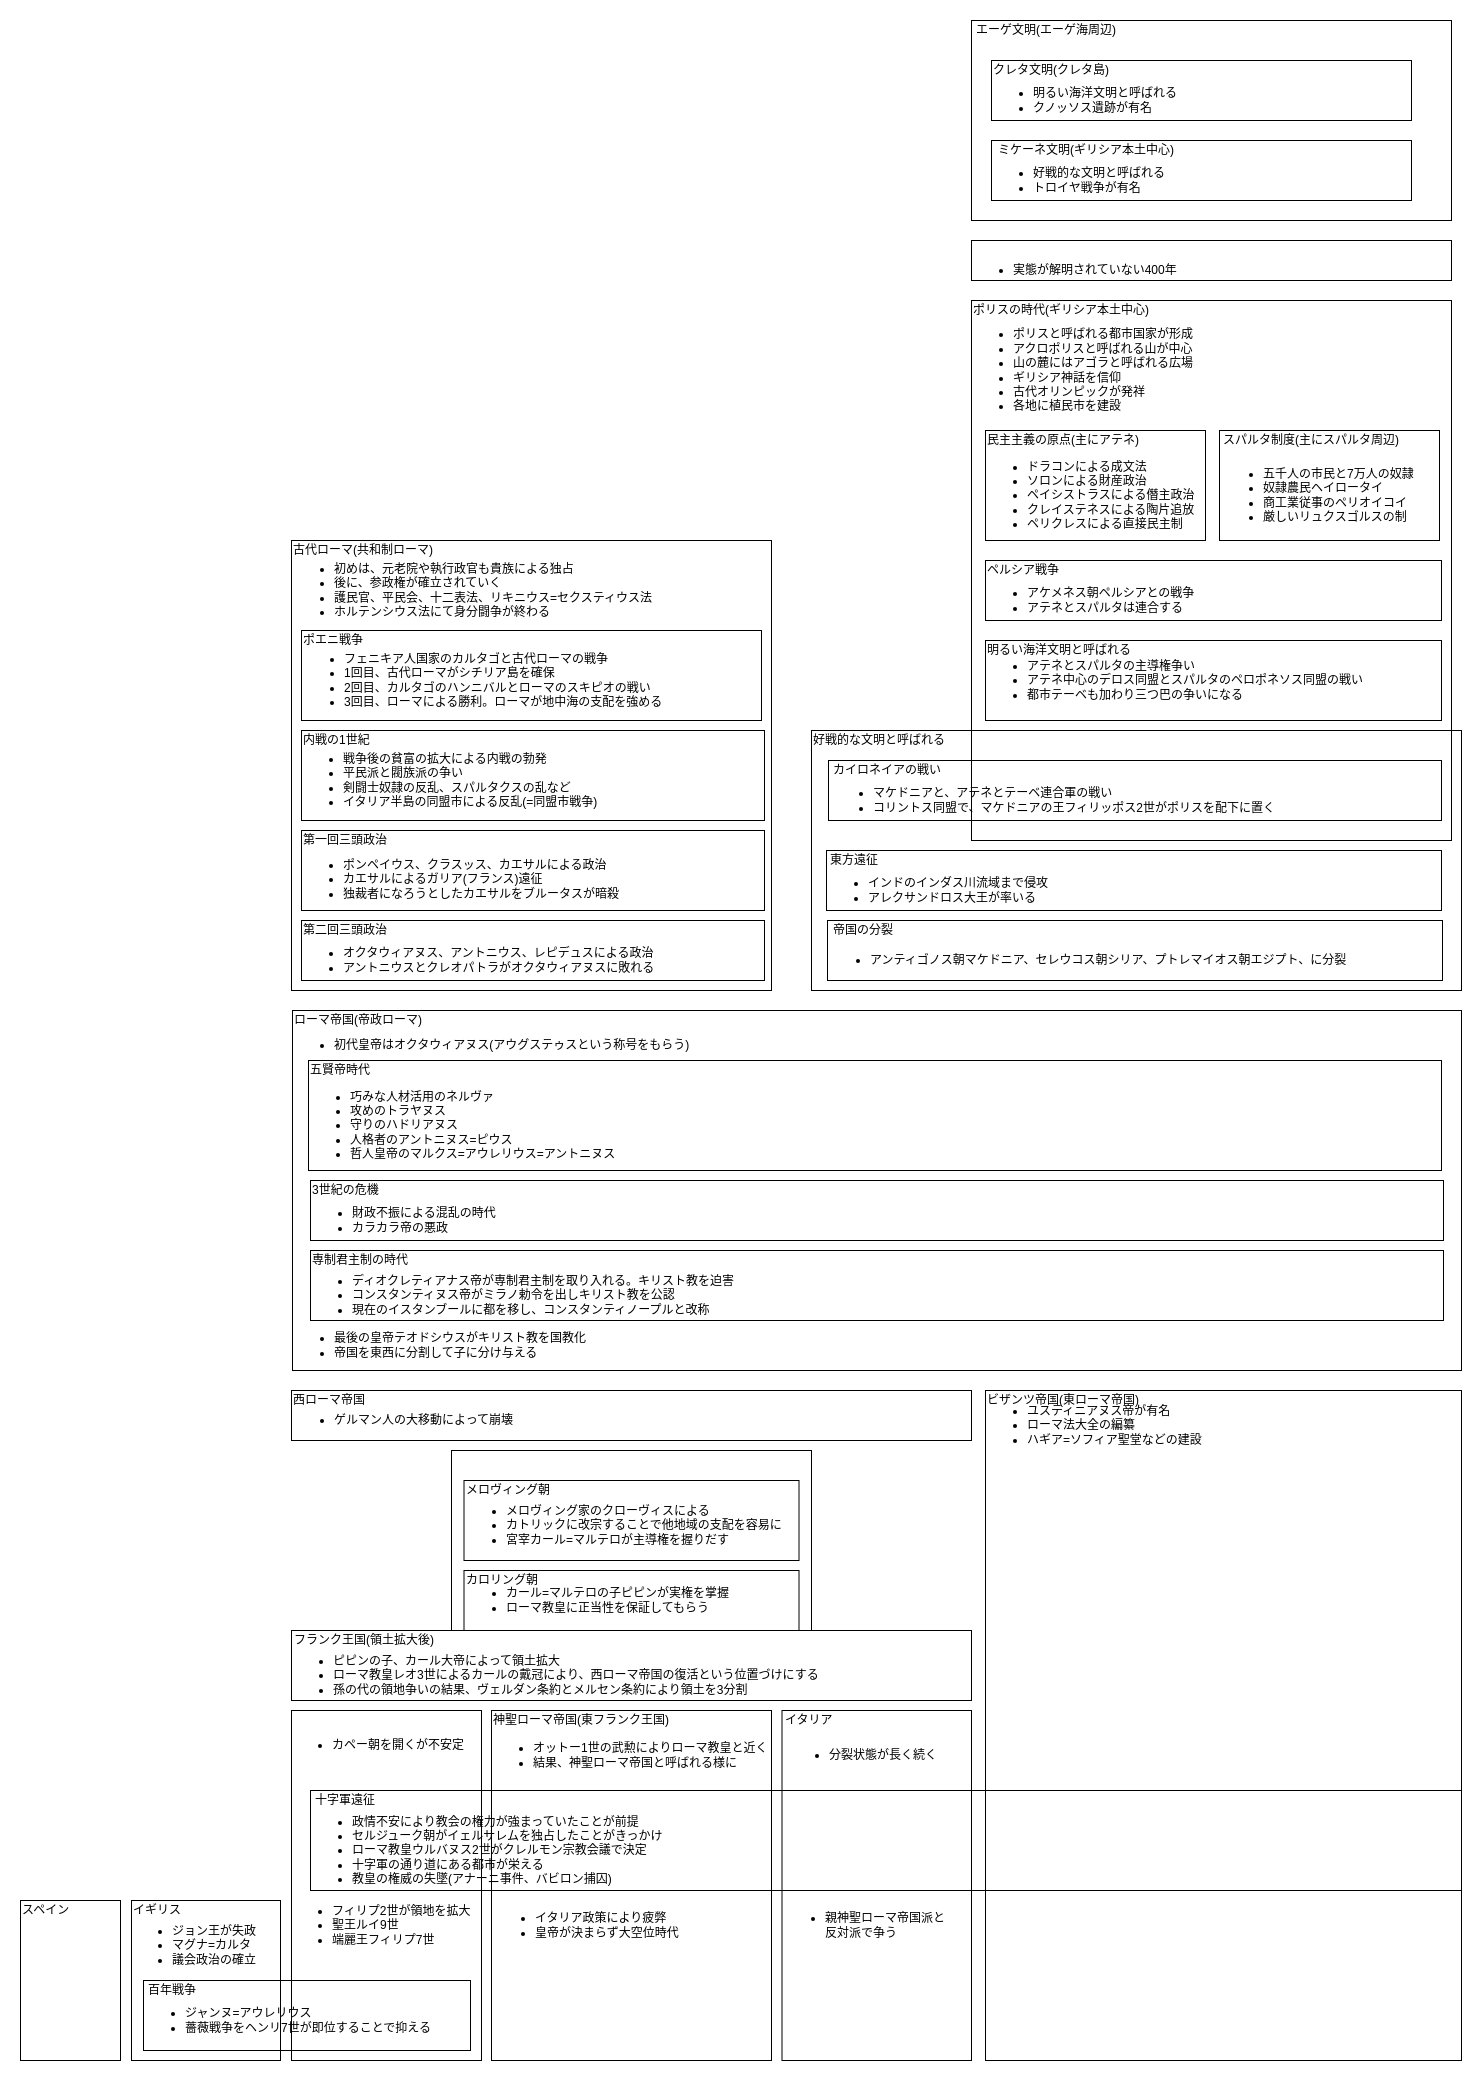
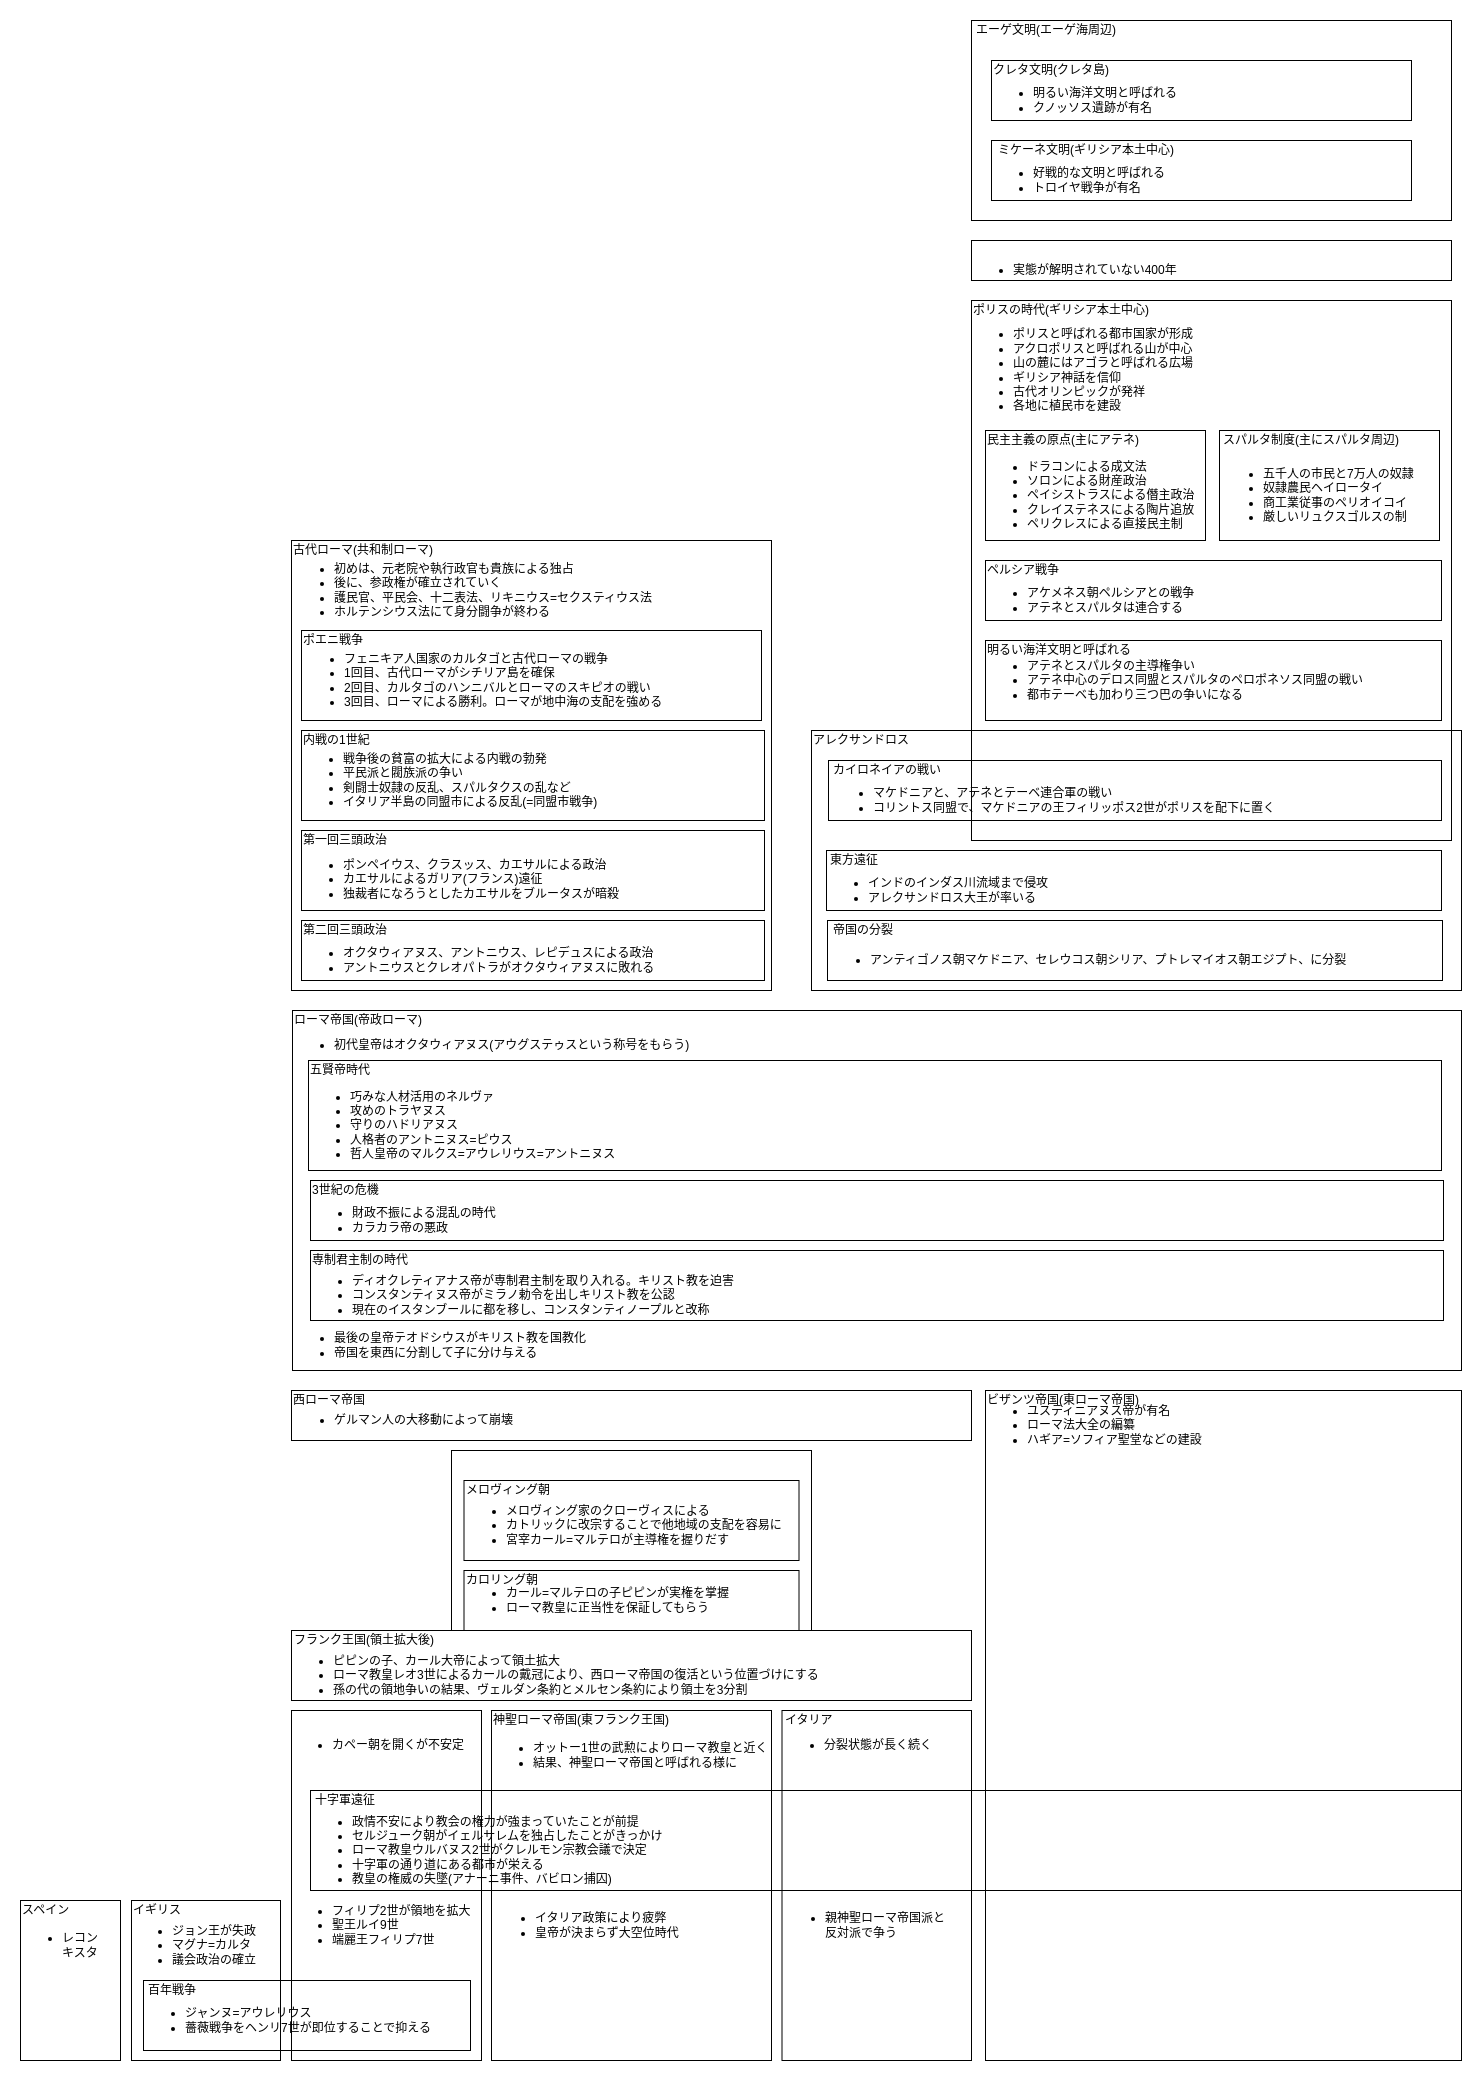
(880, 741) -> (862, 741)
(872, 1756) -> (867, 1746)
none -> (61, 1946)
